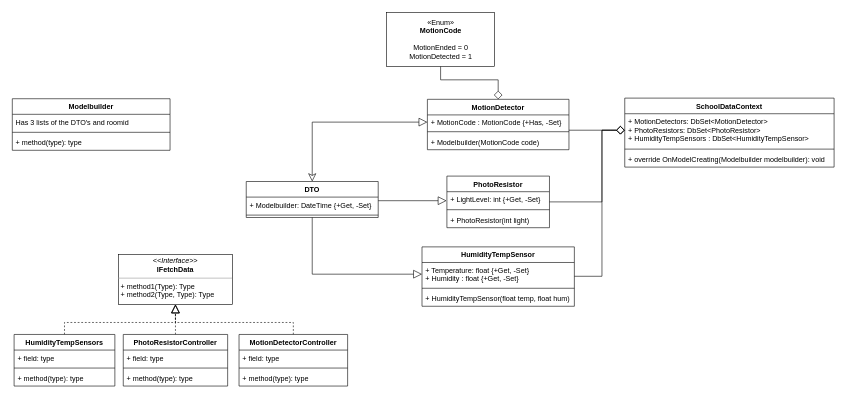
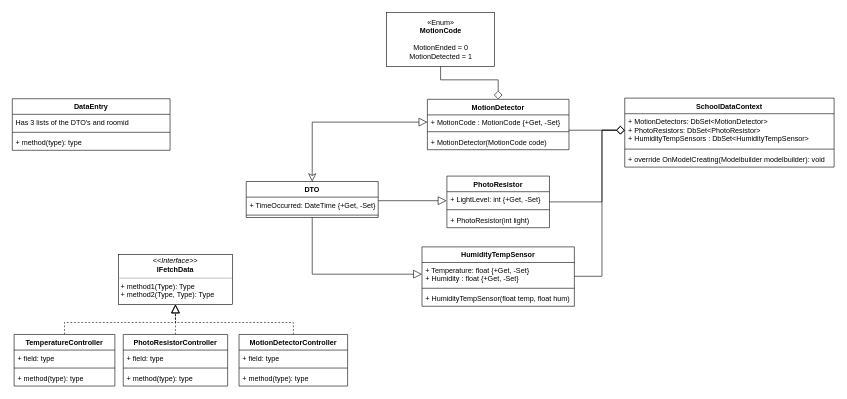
(91, 107) -> (91, 107)
(499, 123) -> (499, 123)
(488, 142) -> (494, 142)
(315, 205) -> (317, 205)
(64, 343) -> (64, 343)
